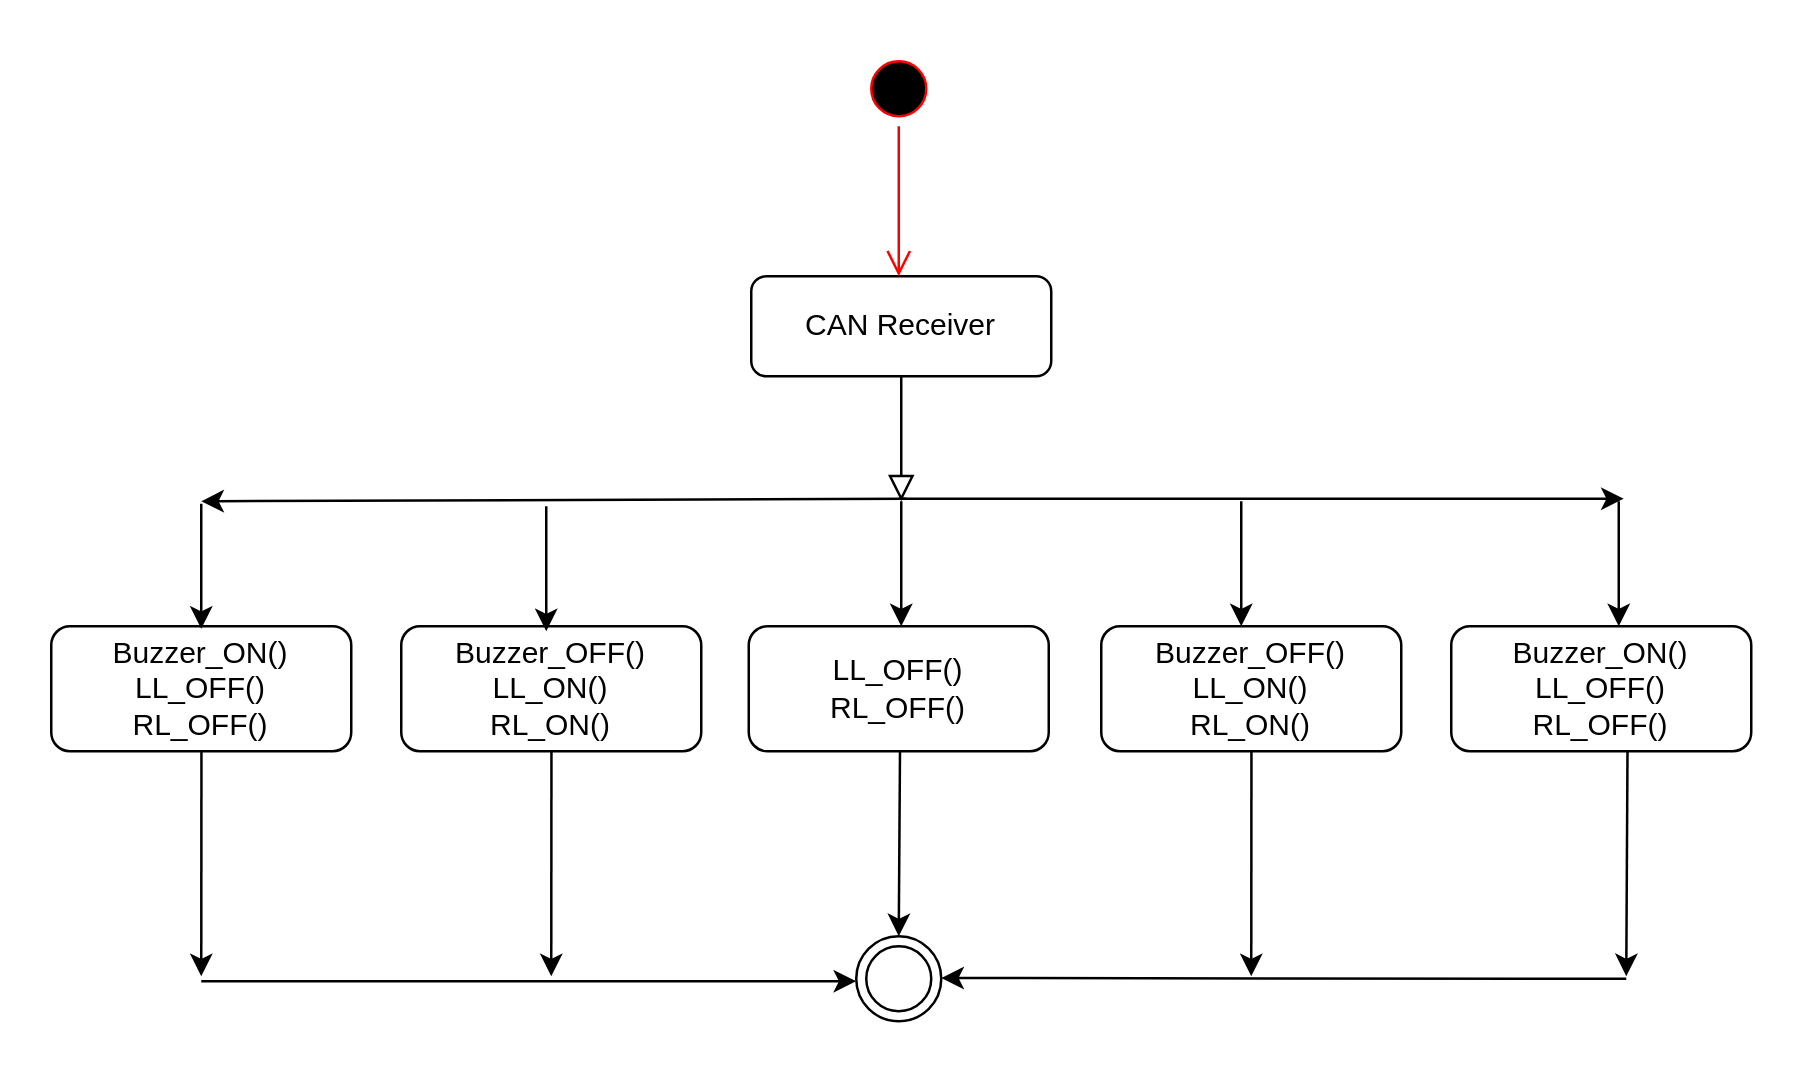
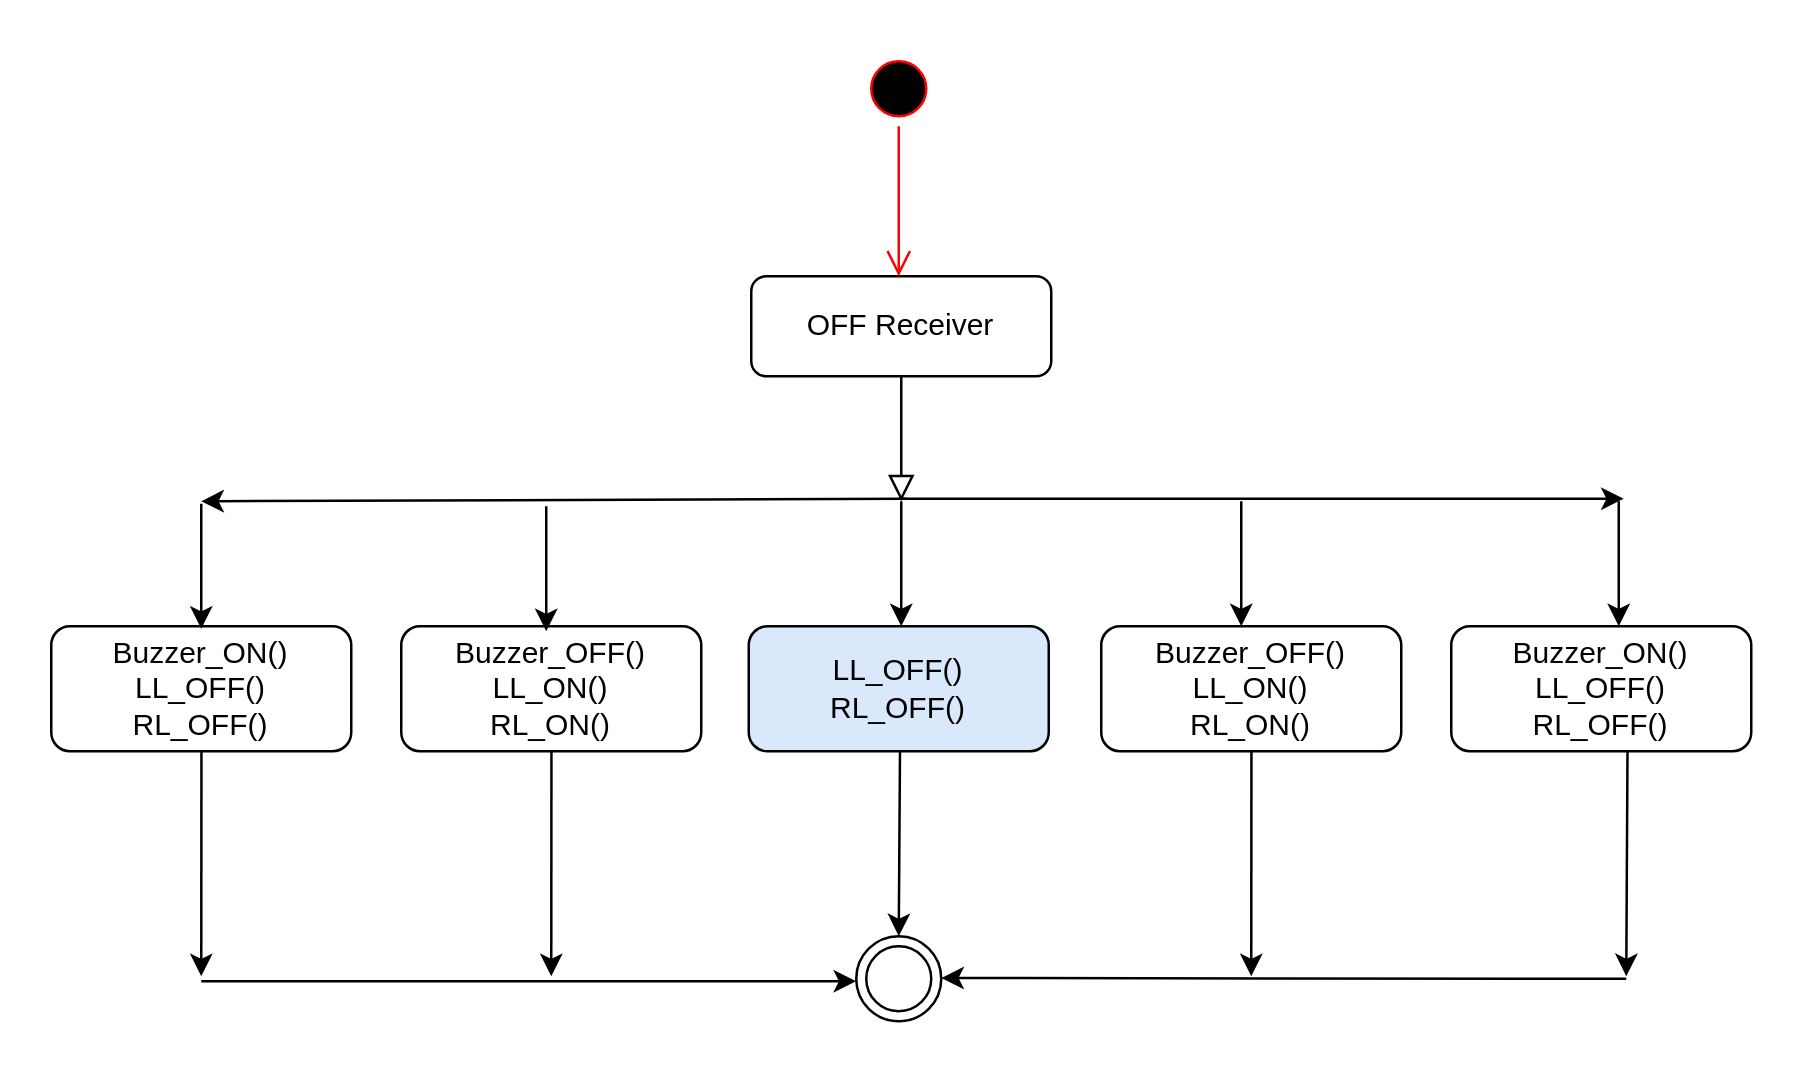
(901, 326) -> (901, 326)
(899, 689) -> (899, 689)
